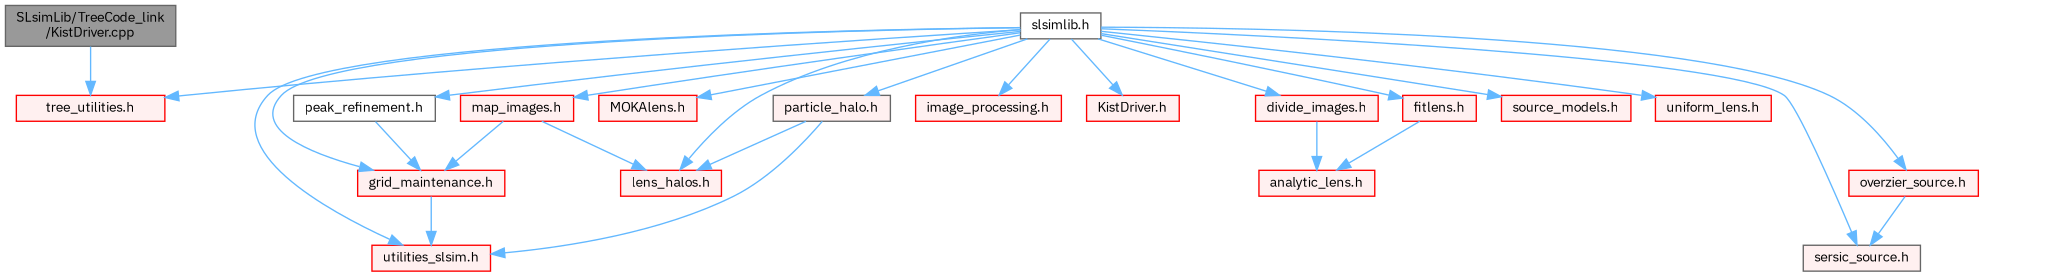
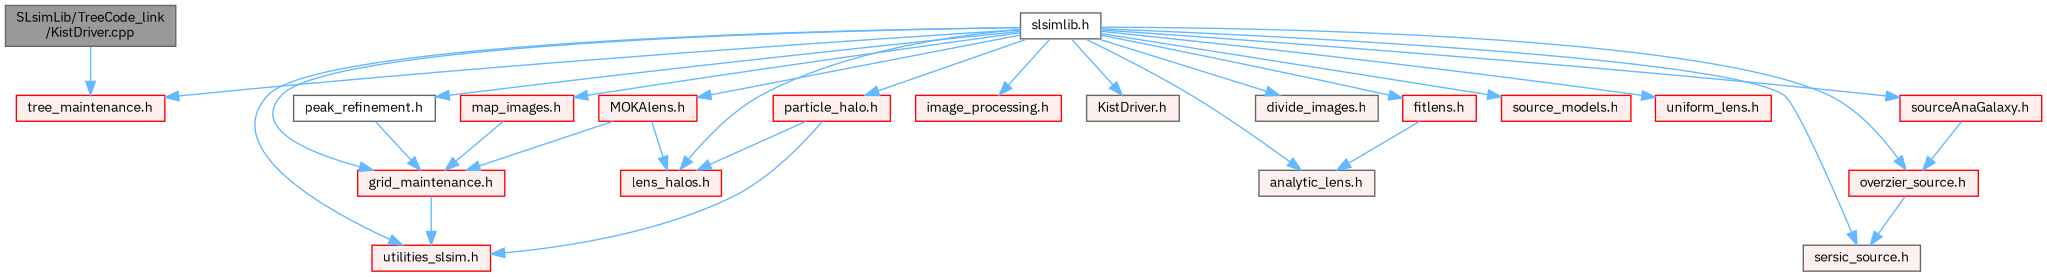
(91, 108) -> (91, 108)
(832, 108) -> (832, 108)
(1133, 108) -> (1133, 108)
(1317, 108) -> (1317, 108)
none -> (1971, 108)
(1317, 139) -> (1191, 95)
(587, 143) -> (657, 139)
none -> (546, 144)
(1317, 183) -> (1317, 183)
